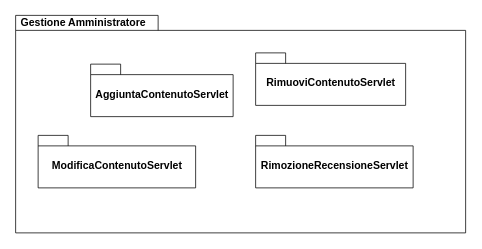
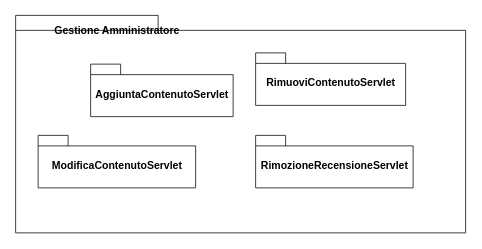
(83, 23) -> (117, 30)
